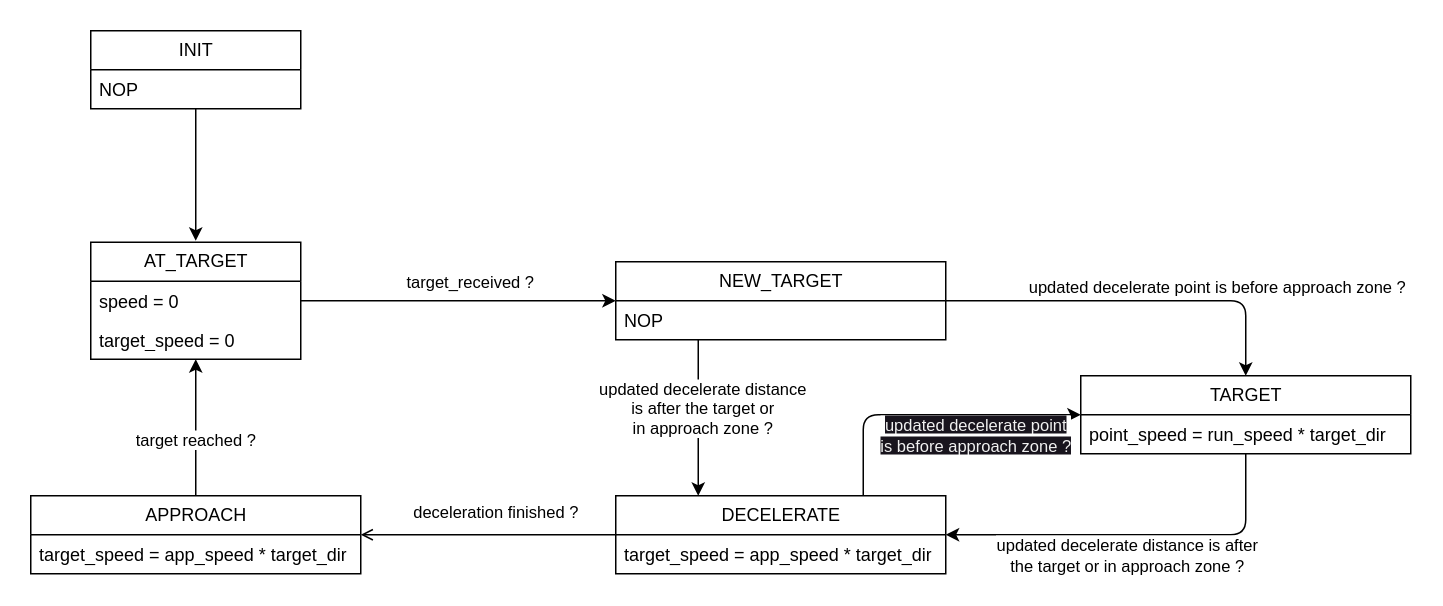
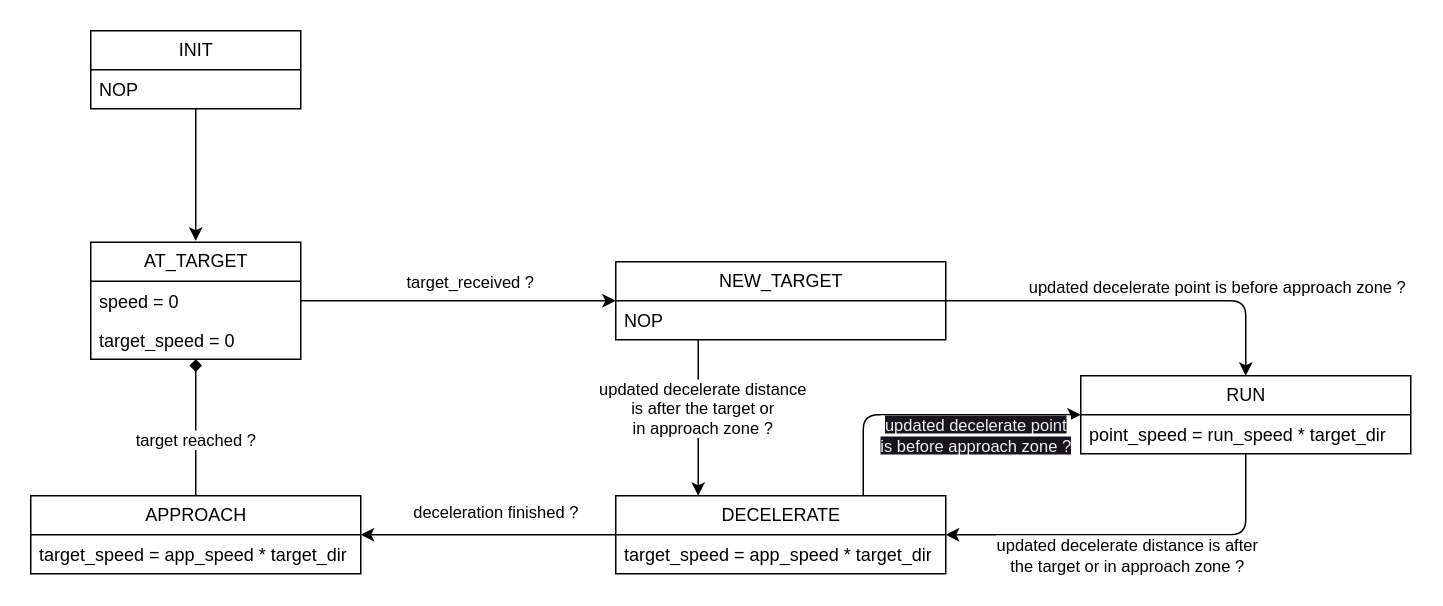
(196, 371) -> (196, 372)
(1247, 395) -> (1247, 395)
(369, 535) -> (372, 535)
